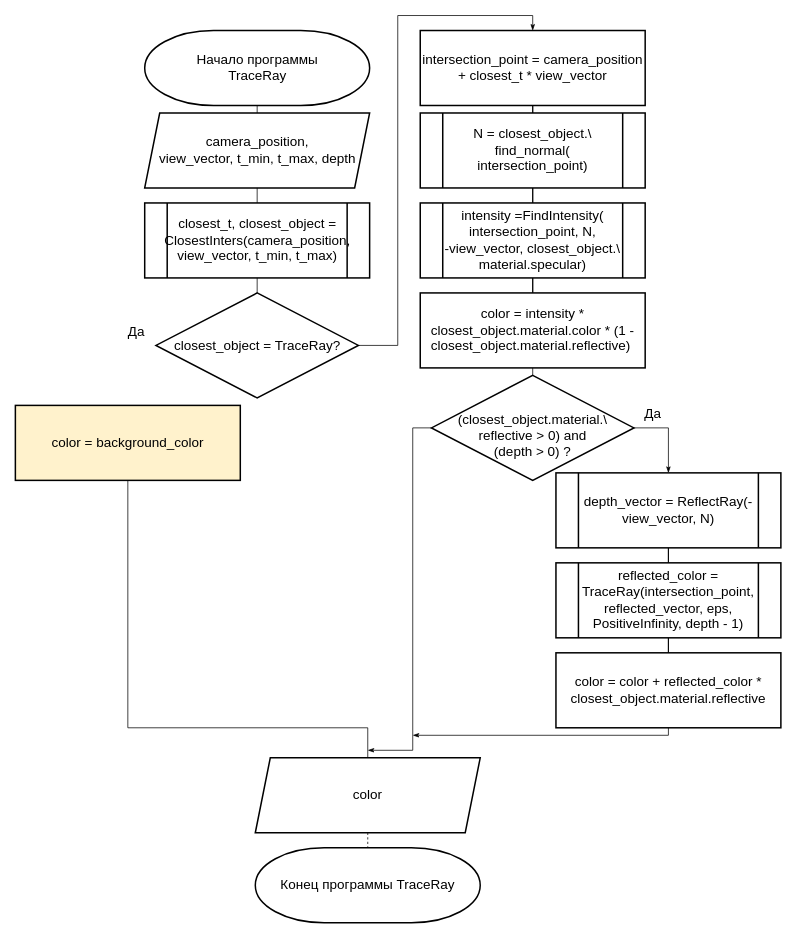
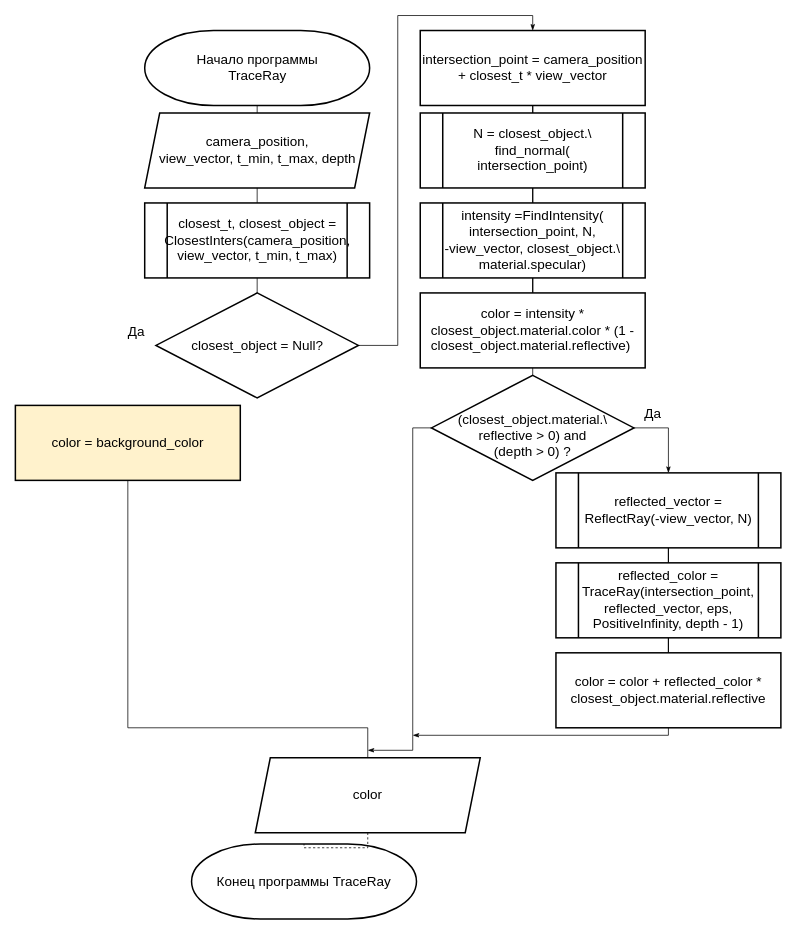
(258, 345) -> (258, 345)
(669, 510) -> (669, 510)
(368, 885) -> (304, 882)
